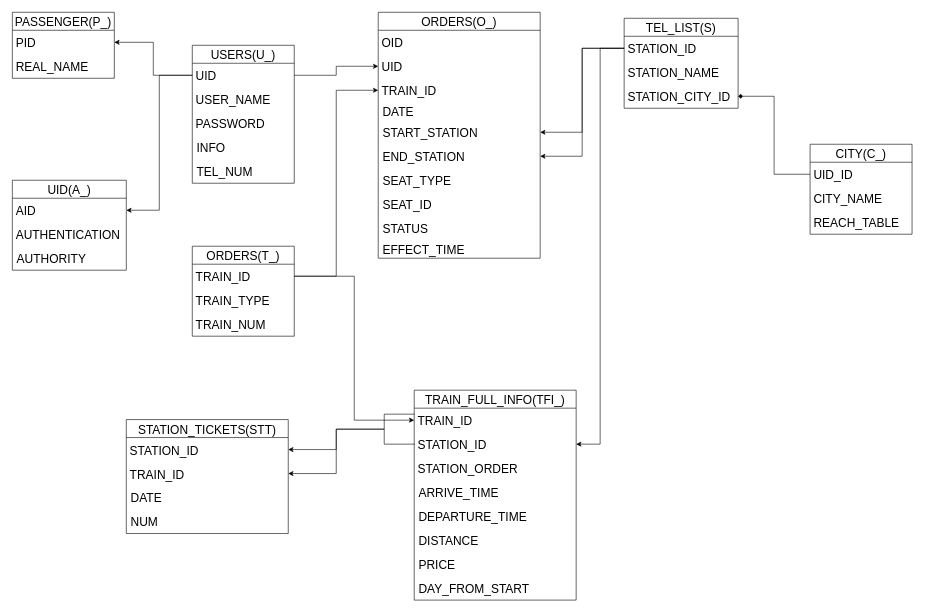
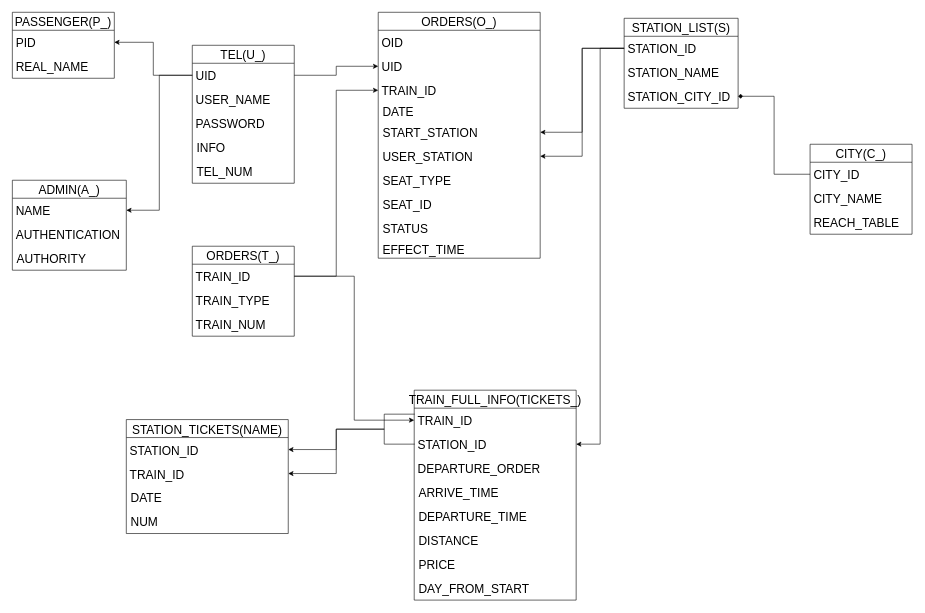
(681, 28) -> (681, 28)
(243, 55) -> (243, 55)
(416, 156) -> (420, 156)
(834, 175) -> (837, 175)
(69, 190) -> (69, 190)
(26, 211) -> (29, 211)
(495, 400) -> (495, 400)
(207, 430) -> (207, 430)
(461, 469) -> (468, 469)
